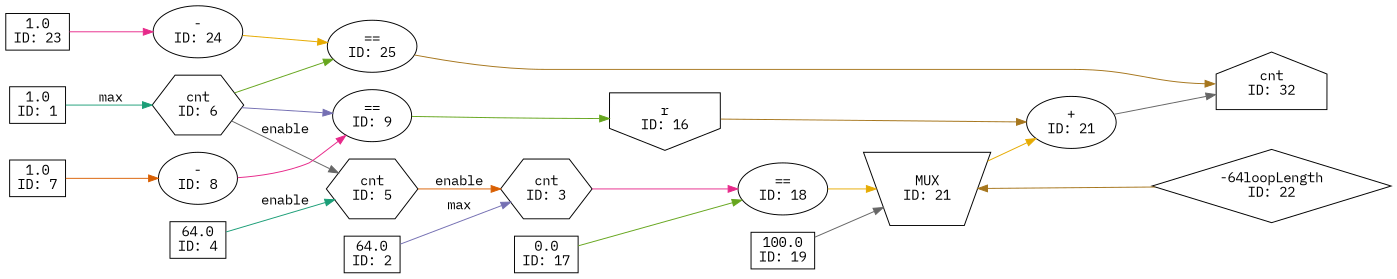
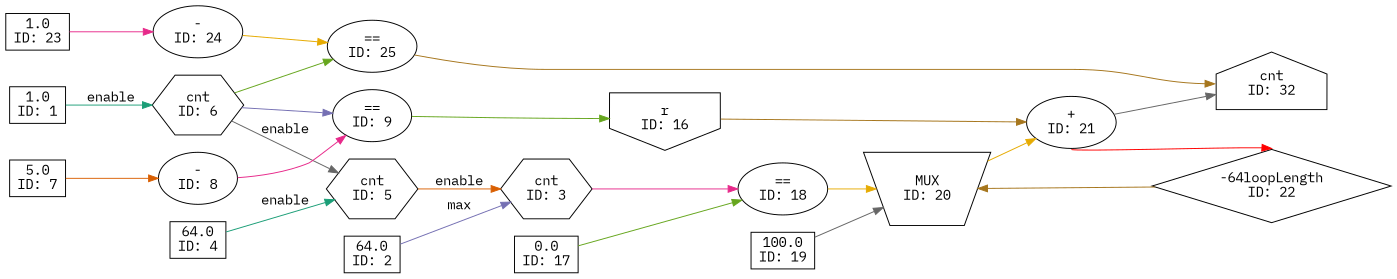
(111, 98) -> (111, 98)
none -> (1167, 149)
(38, 178) -> (38, 178)
(927, 189) -> (927, 189)
